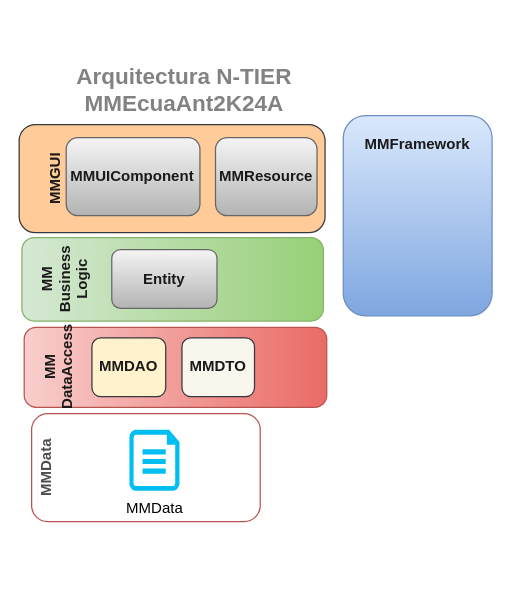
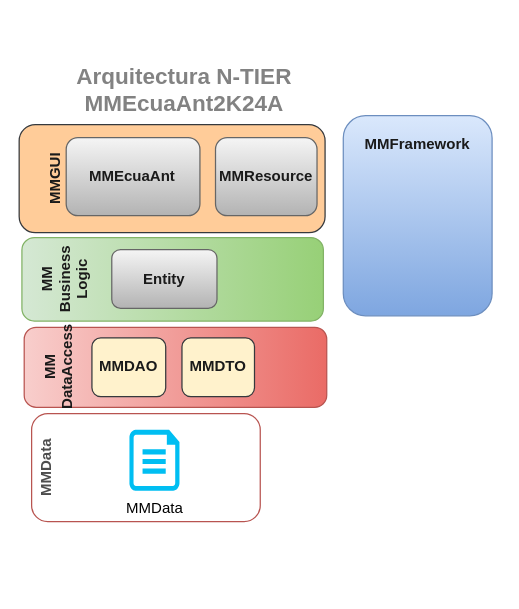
(133, 177) -> (133, 177)
(218, 367) -> (218, 367)
